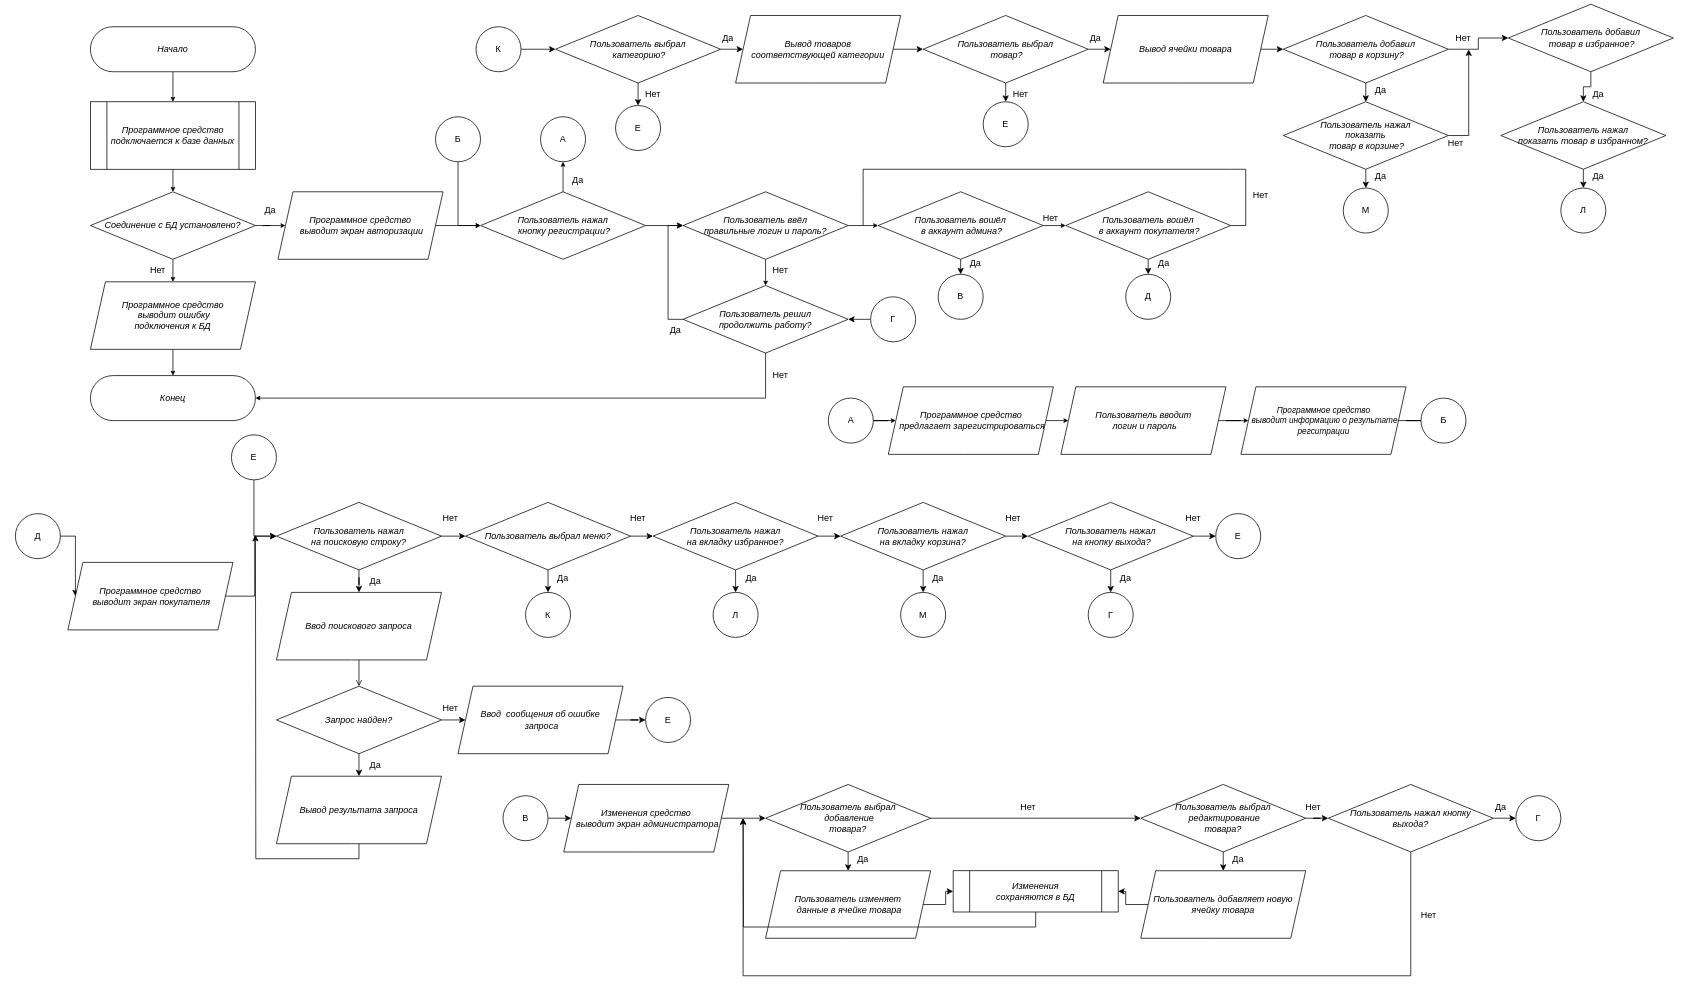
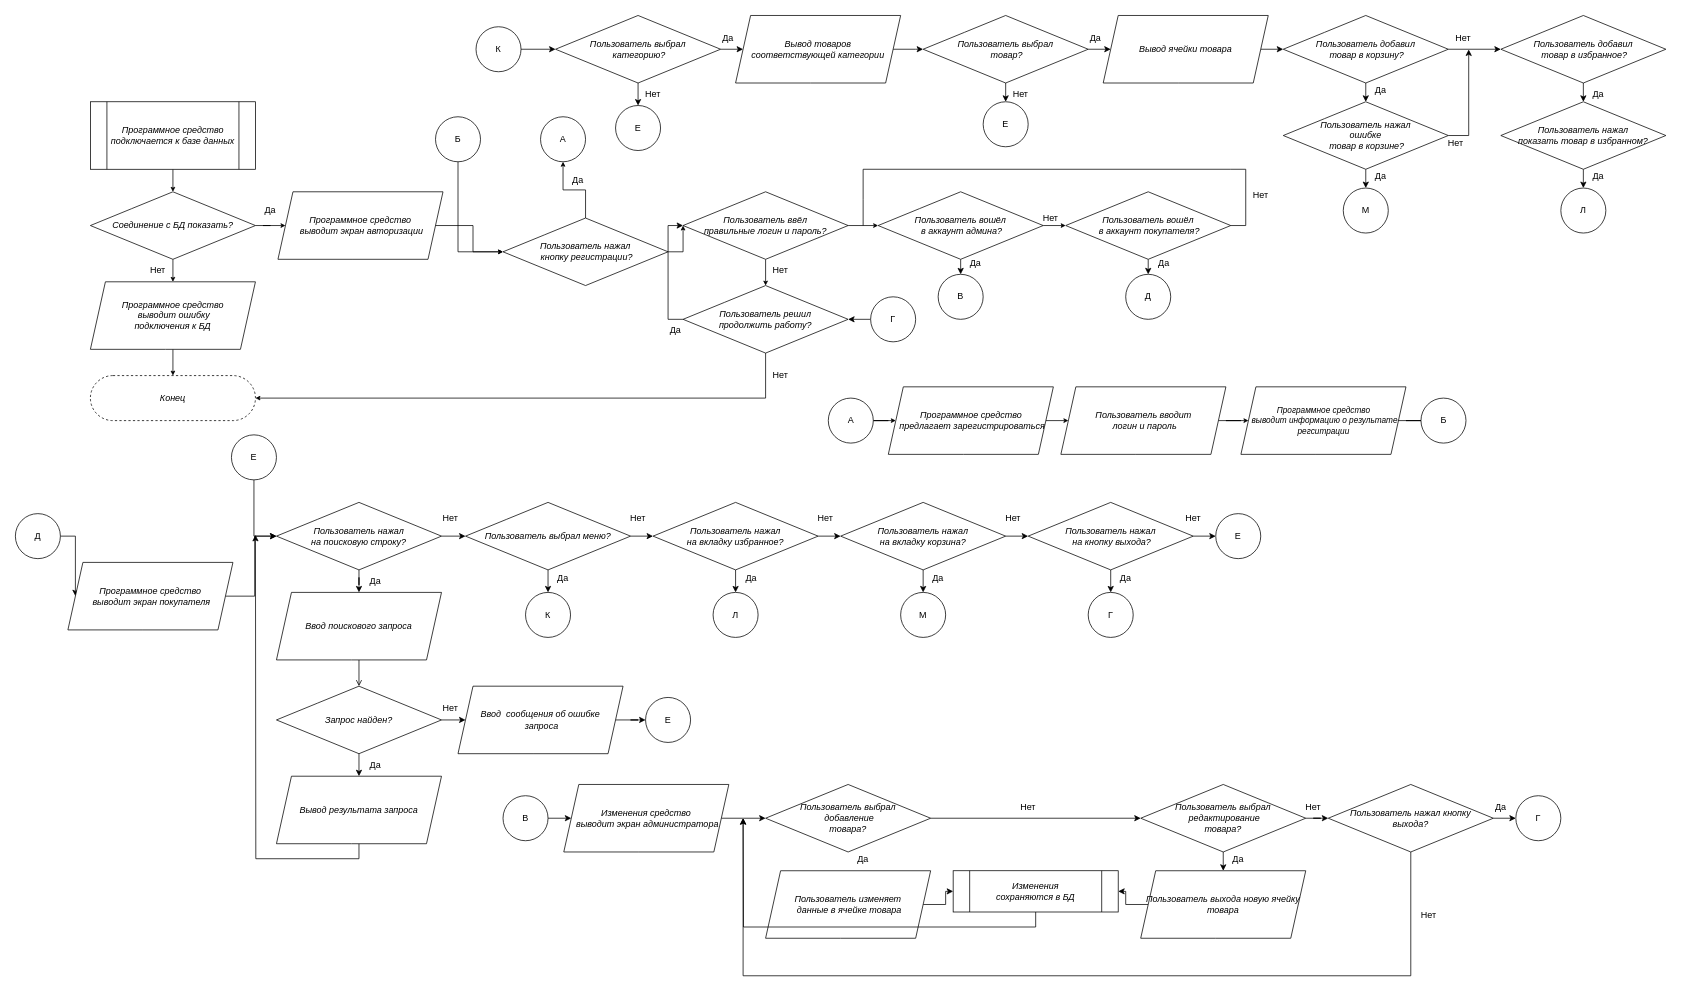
(1590, 38) -> (1583, 49)
(173, 49) -> none
(173, 96) -> none
(1365, 135) -> (1365, 135)
(173, 225) -> (173, 225)
(563, 225) -> (585, 252)
(173, 398) -> (173, 398)
(848, 863) -> none
(1223, 904) -> (1223, 904)
